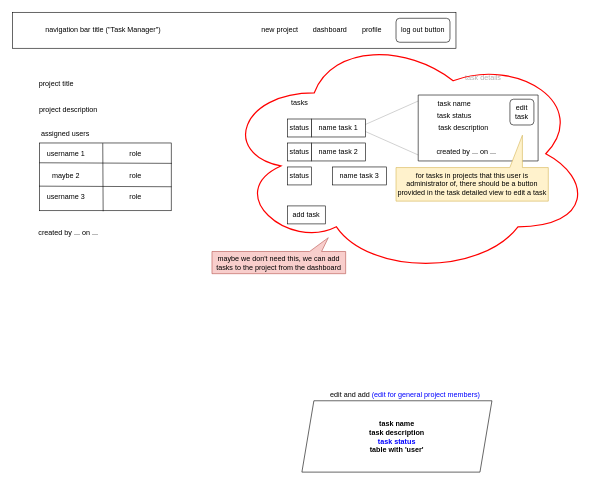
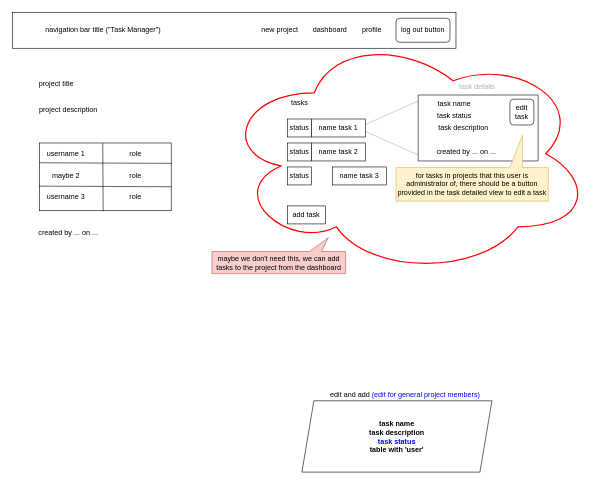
(483, 78) -> (477, 87)
(65, 134) -> none
